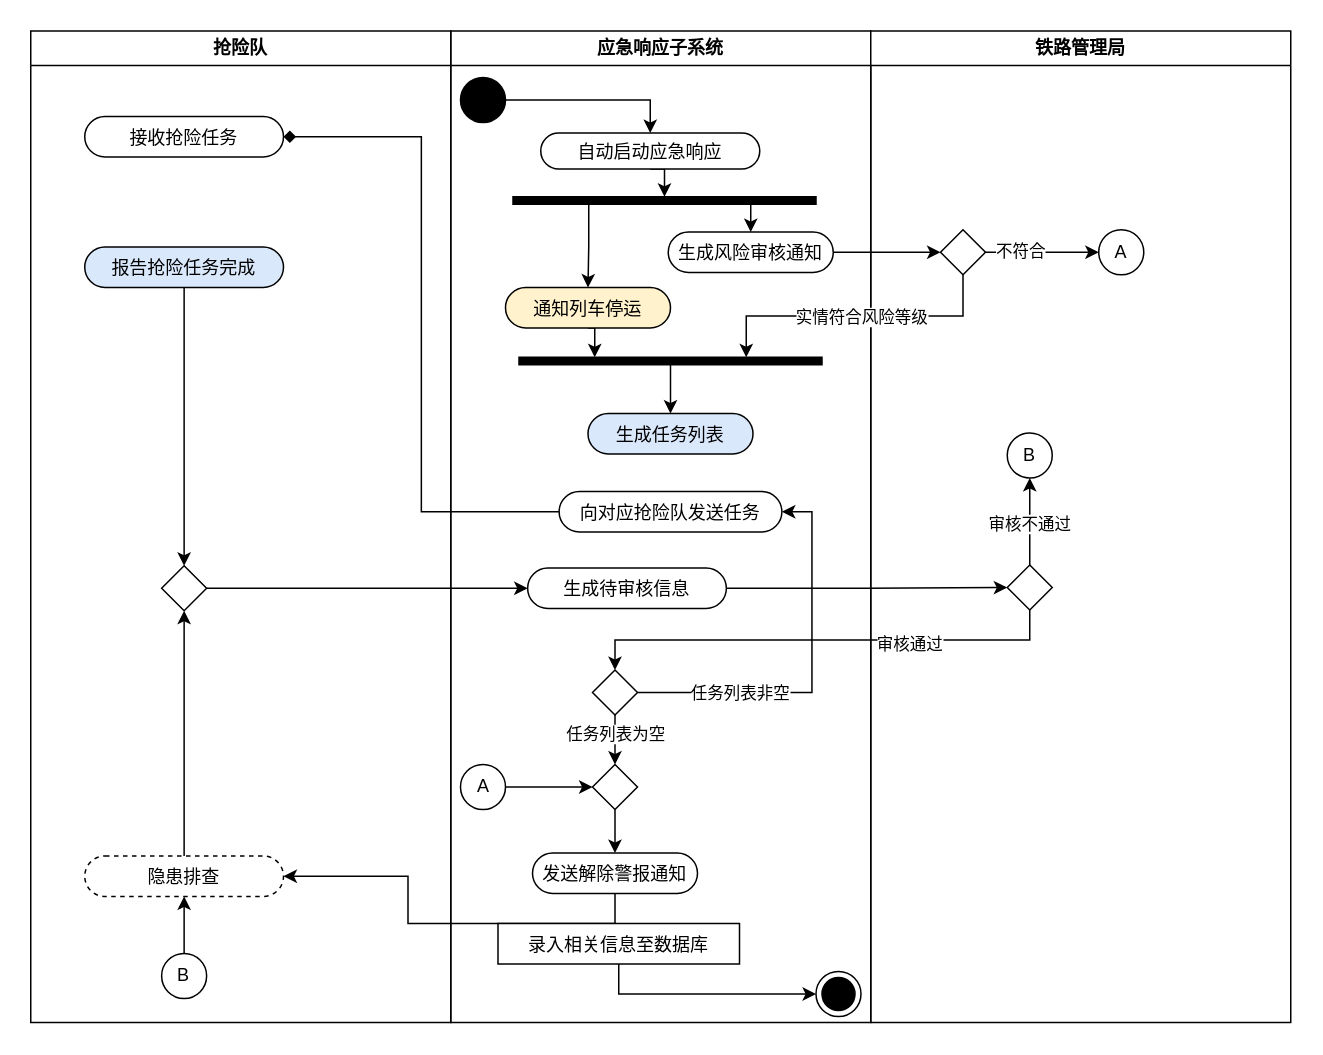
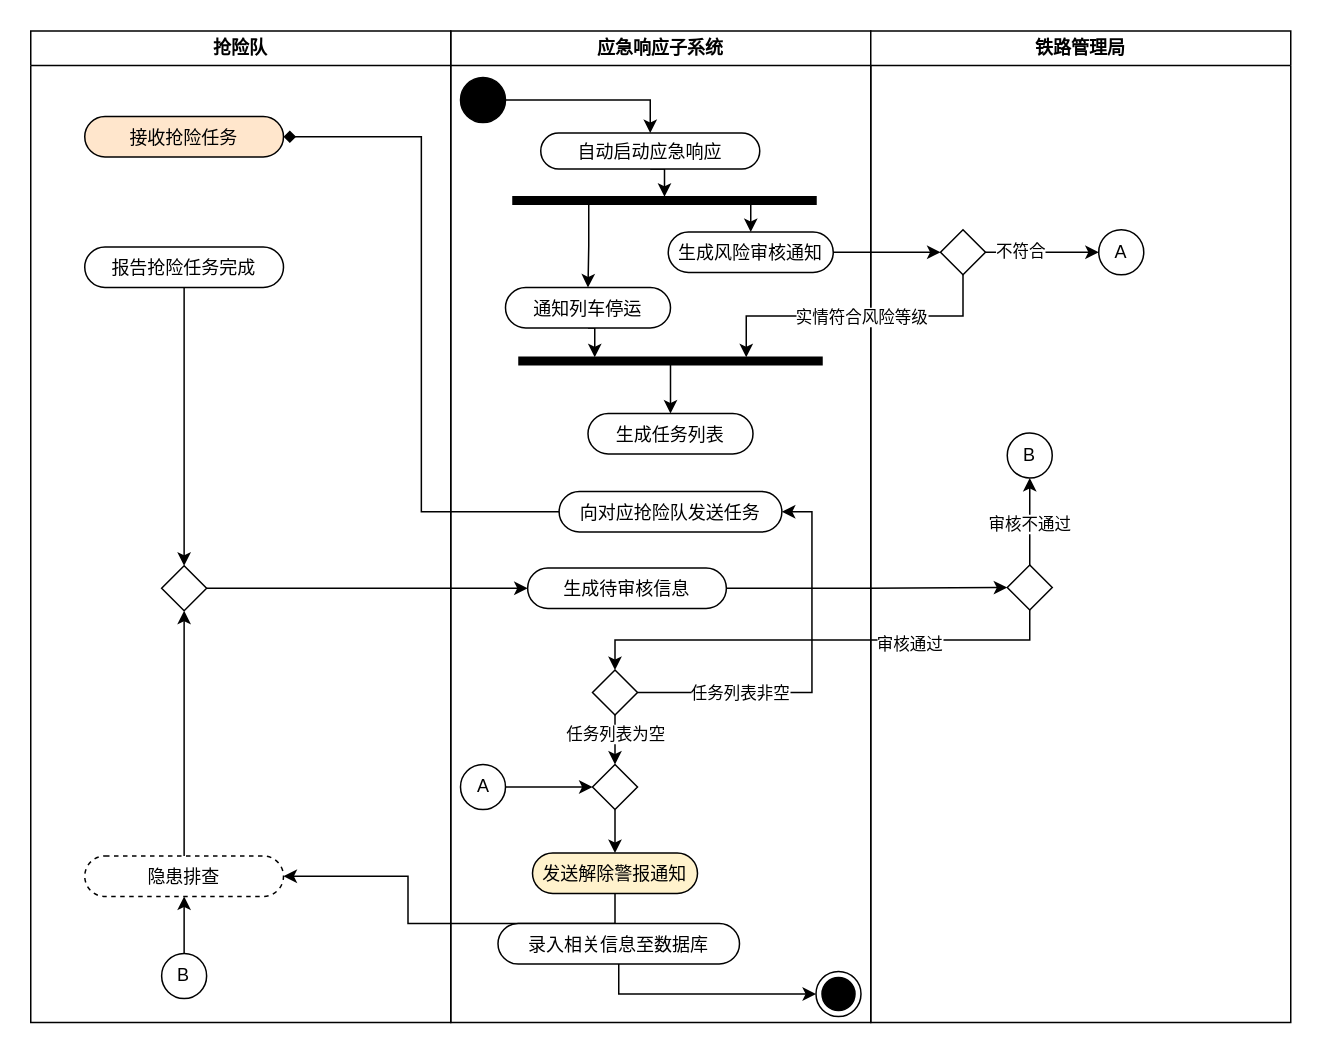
(184, 137) -> (184, 137)
(184, 267) -> (184, 267)
(588, 308) -> (588, 308)
(671, 434) -> (671, 434)
(615, 873) -> (615, 873)
(619, 944) -> (619, 944)
